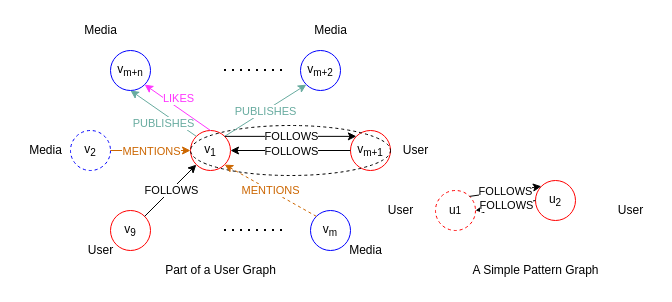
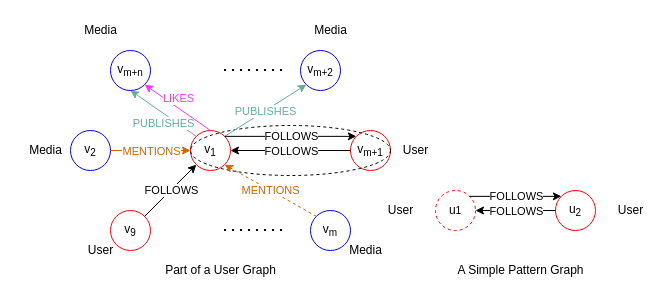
(91, 151) -> (91, 151)
(556, 201) -> (576, 211)
(536, 271) -> (521, 271)
